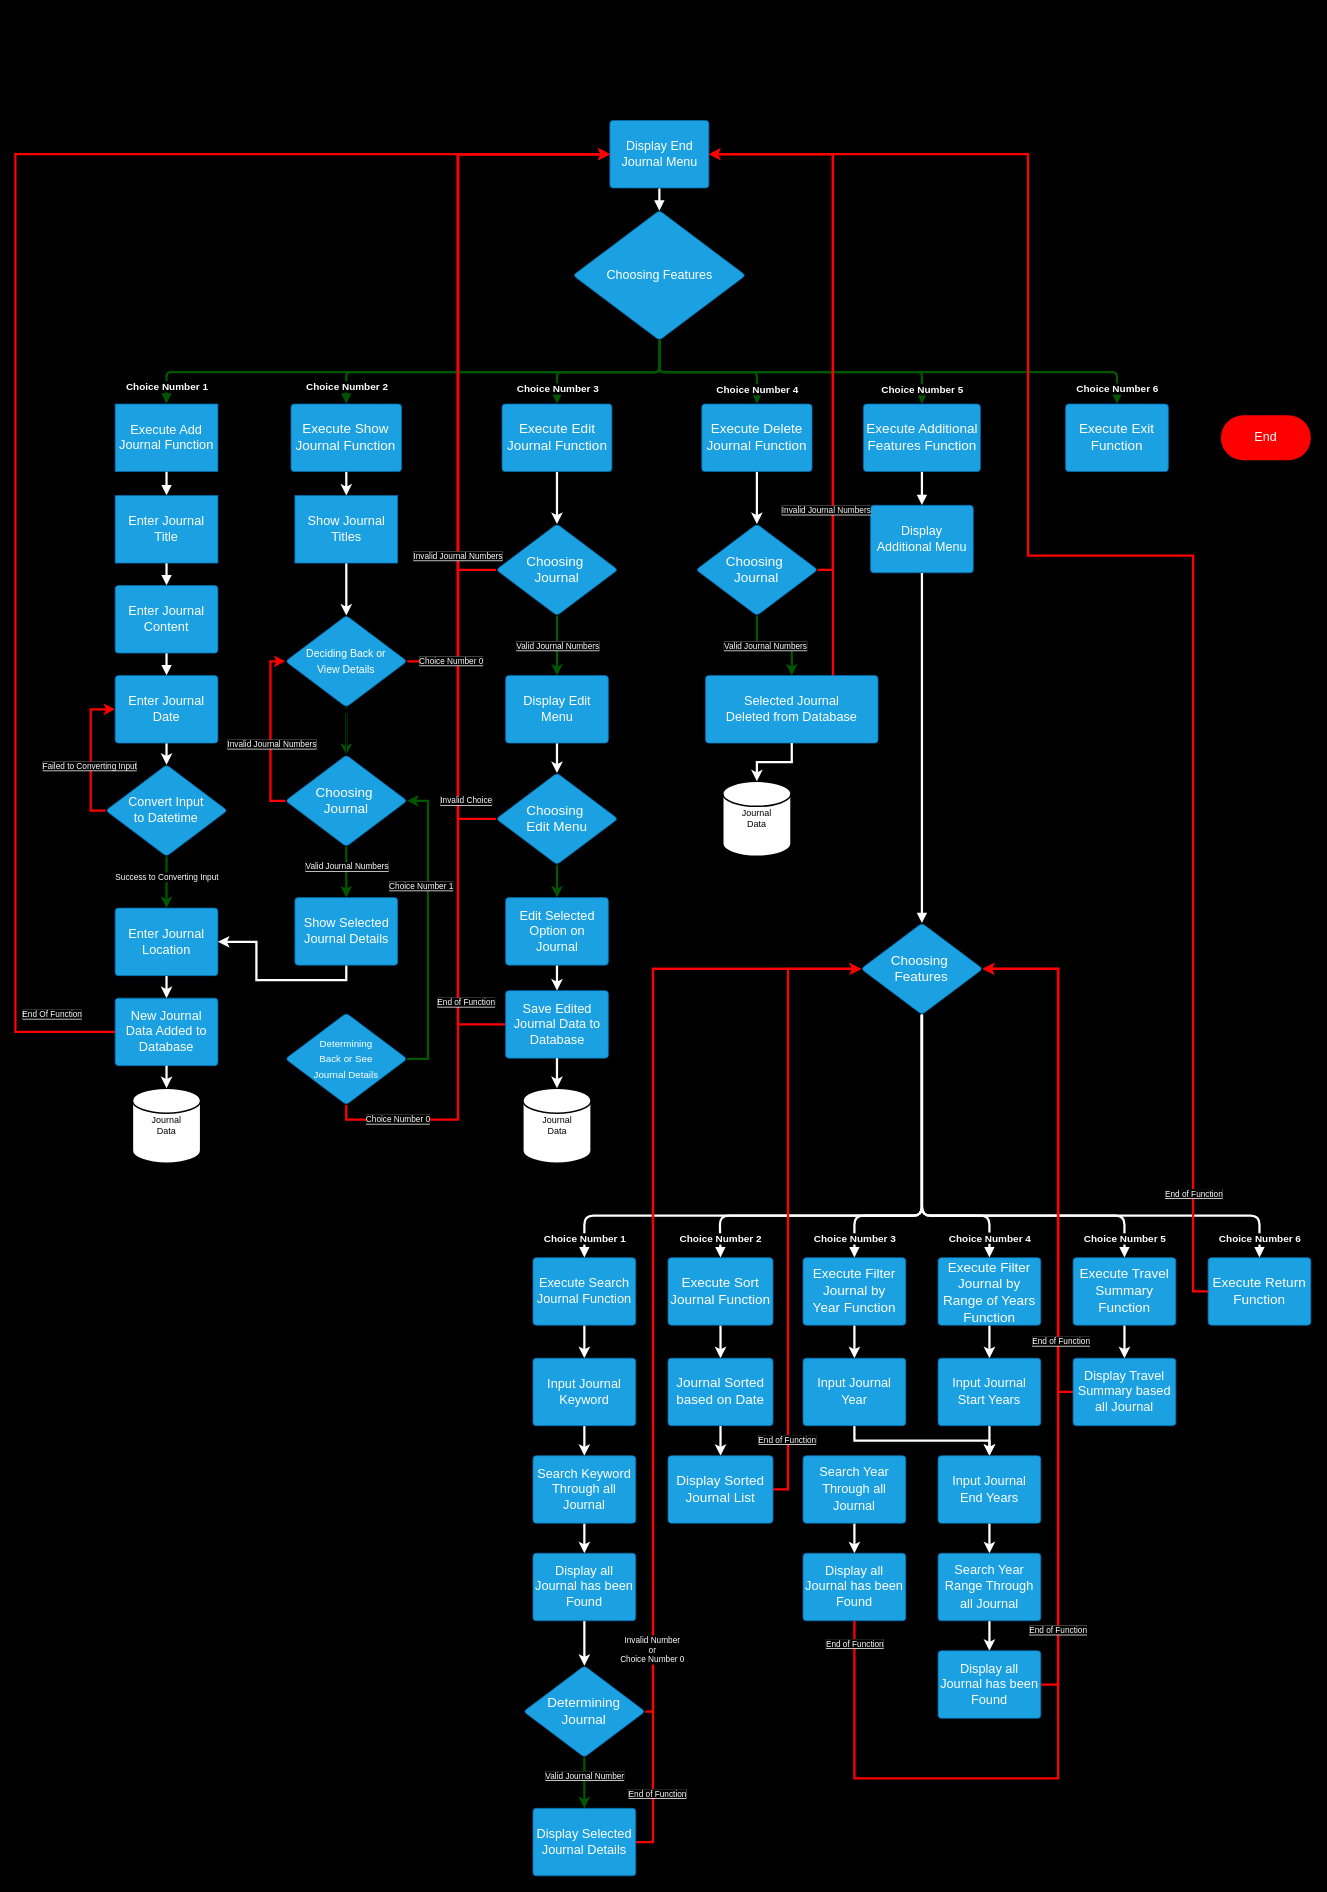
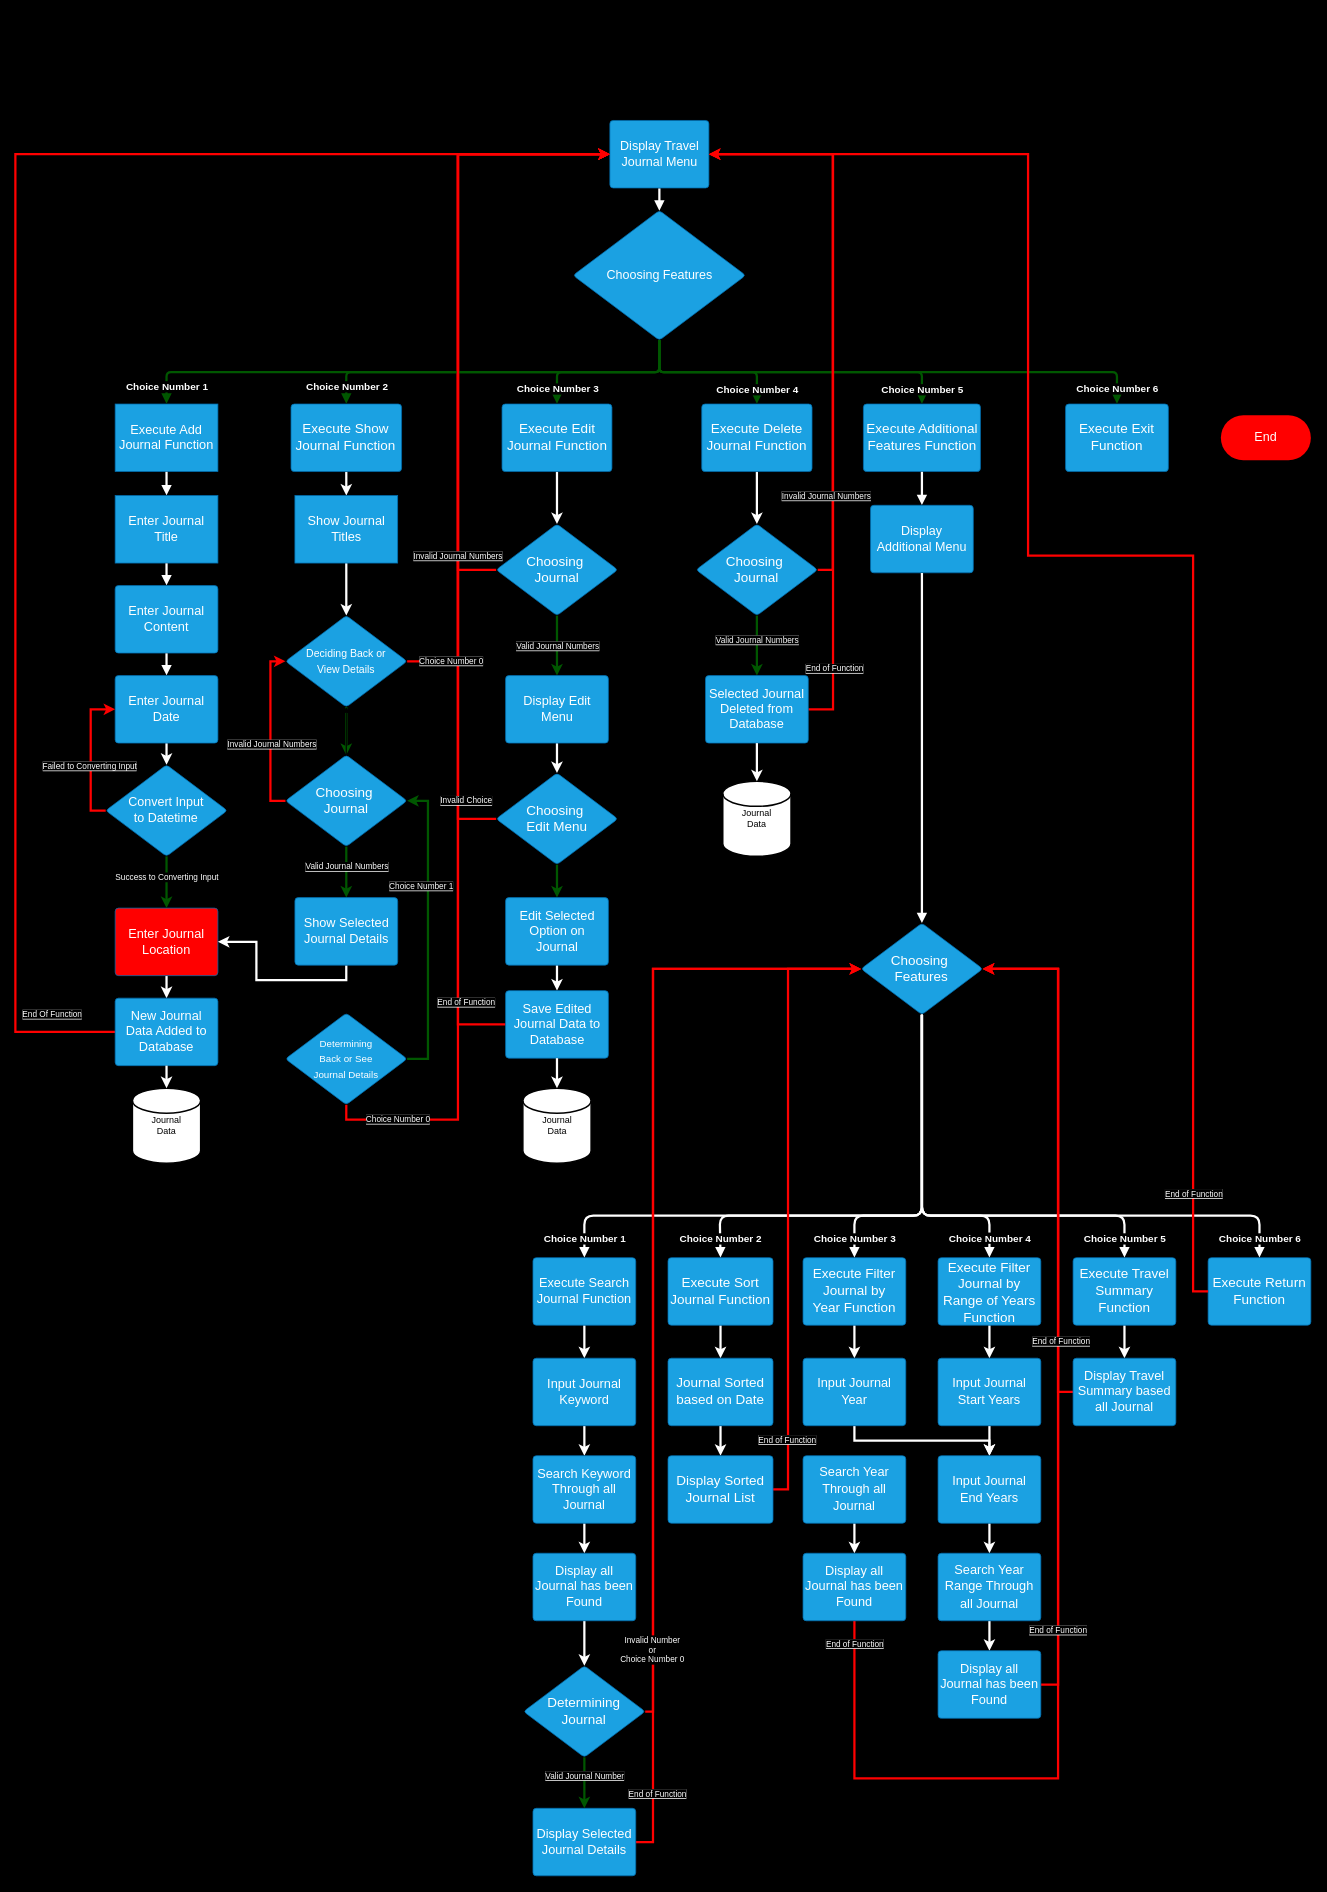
(660, 154) -> (660, 154)
(792, 709) -> (757, 709)
(167, 942) -> (167, 942)
